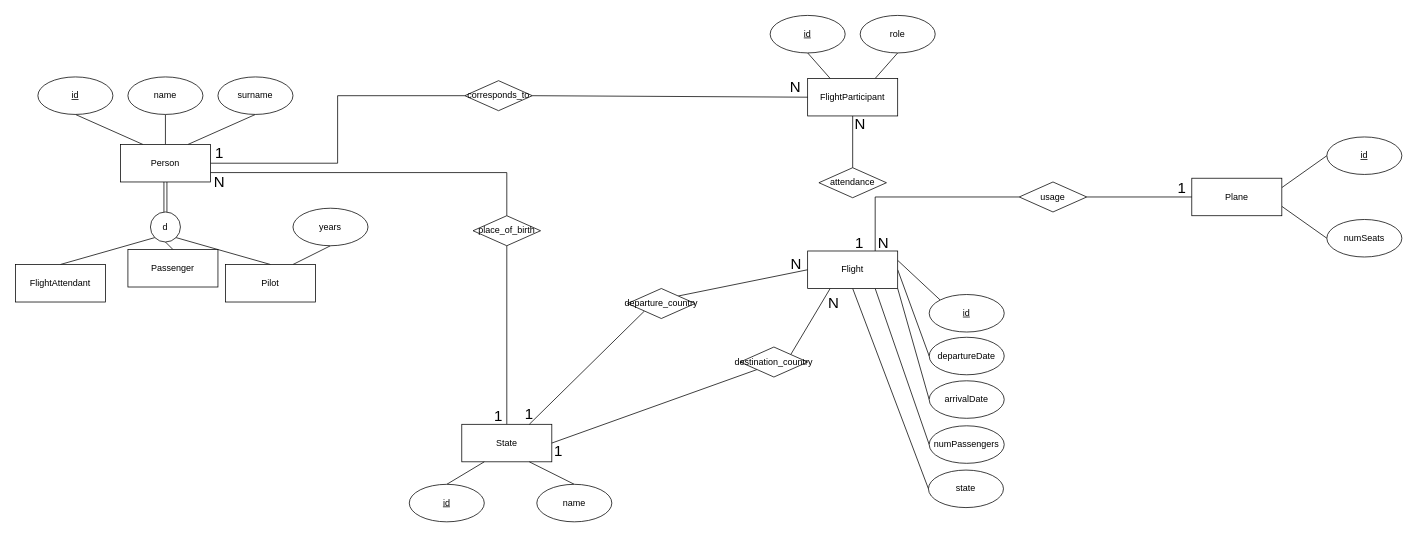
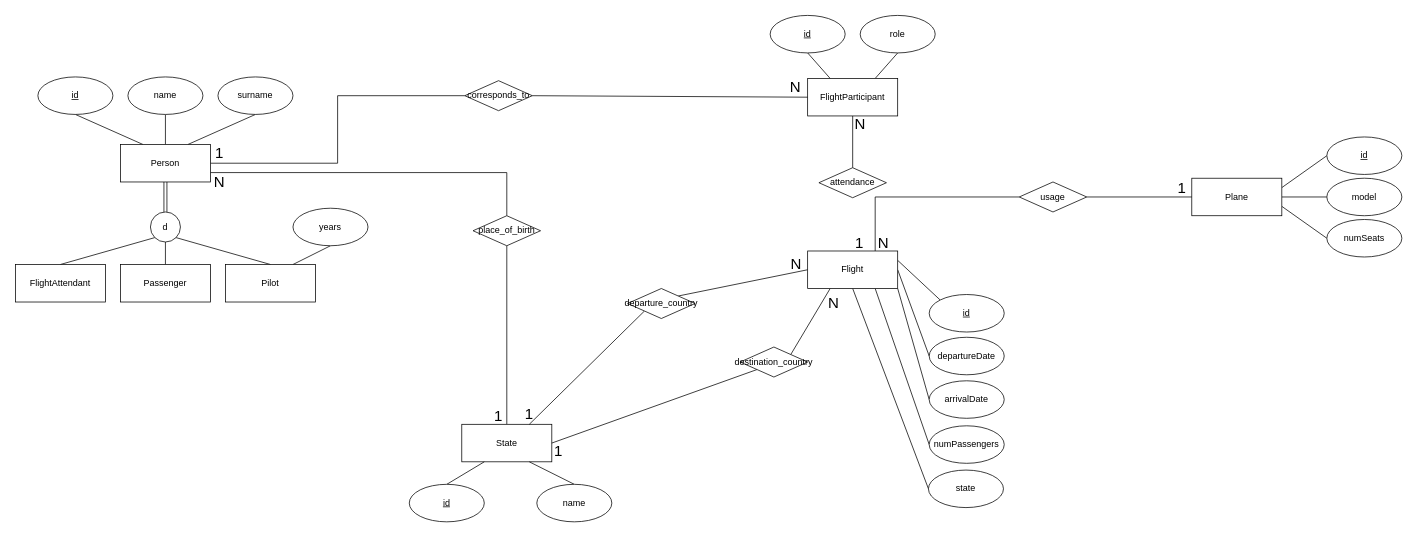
none -> (1303, 197)
none -> (1364, 197)
(173, 268) -> (165, 283)
